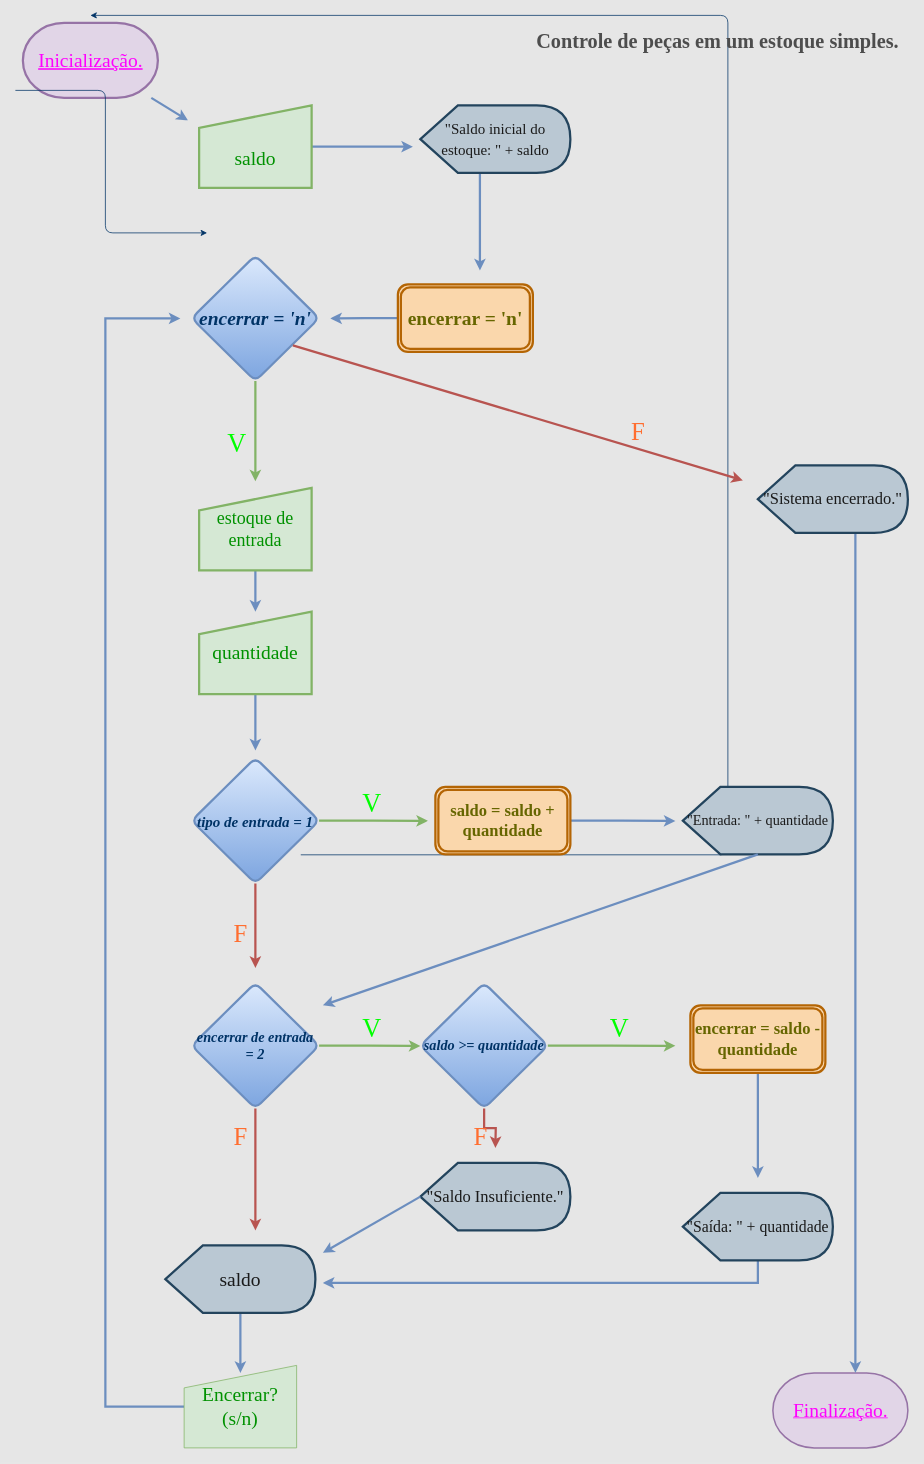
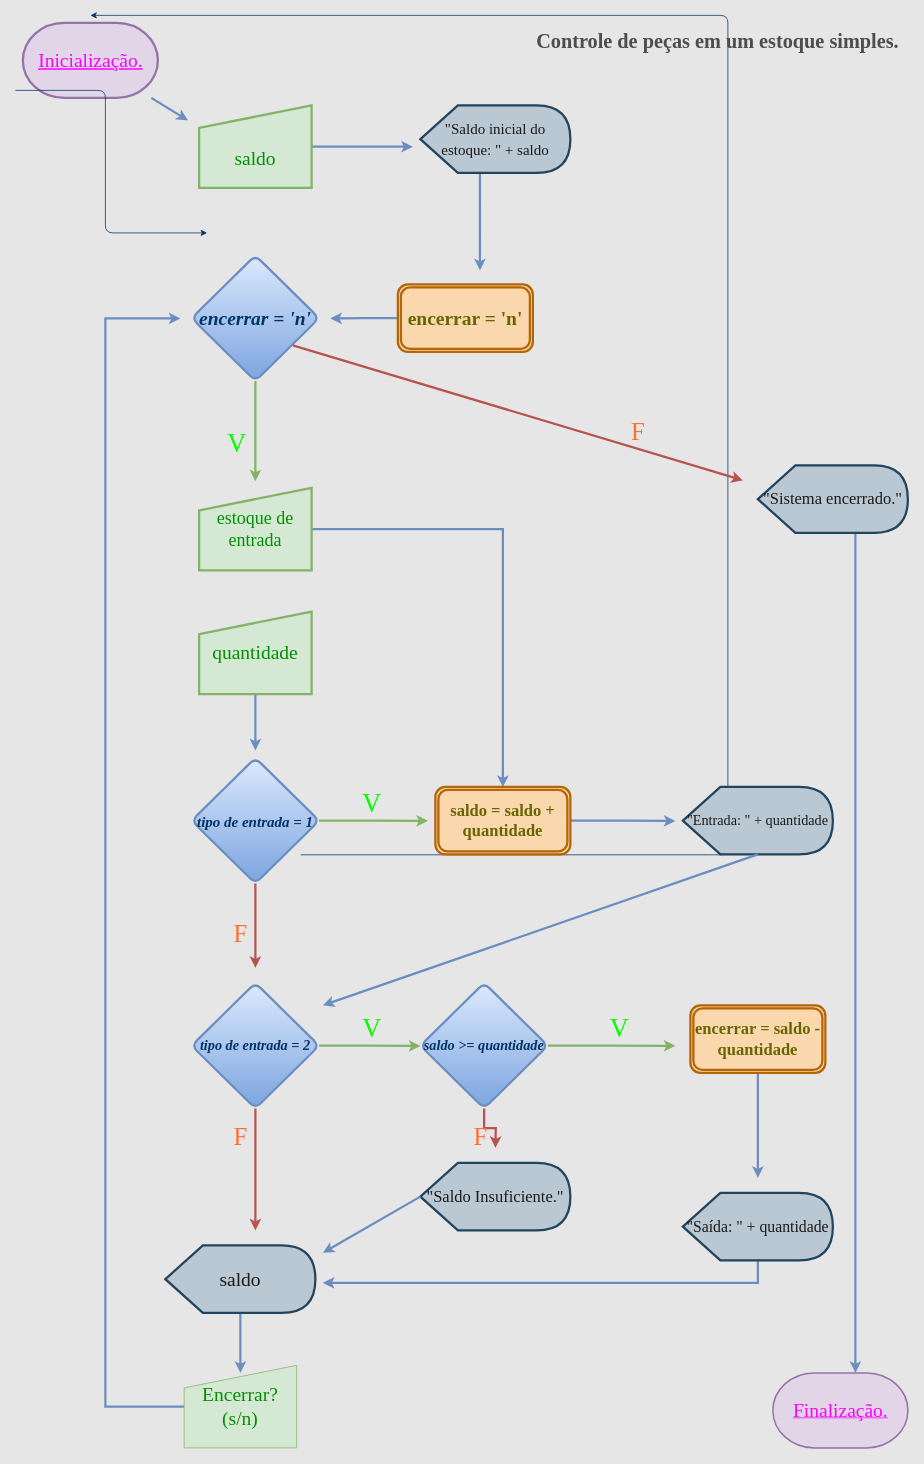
(255, 587) -> (503, 558)
(255, 1046) -> (255, 1046)
